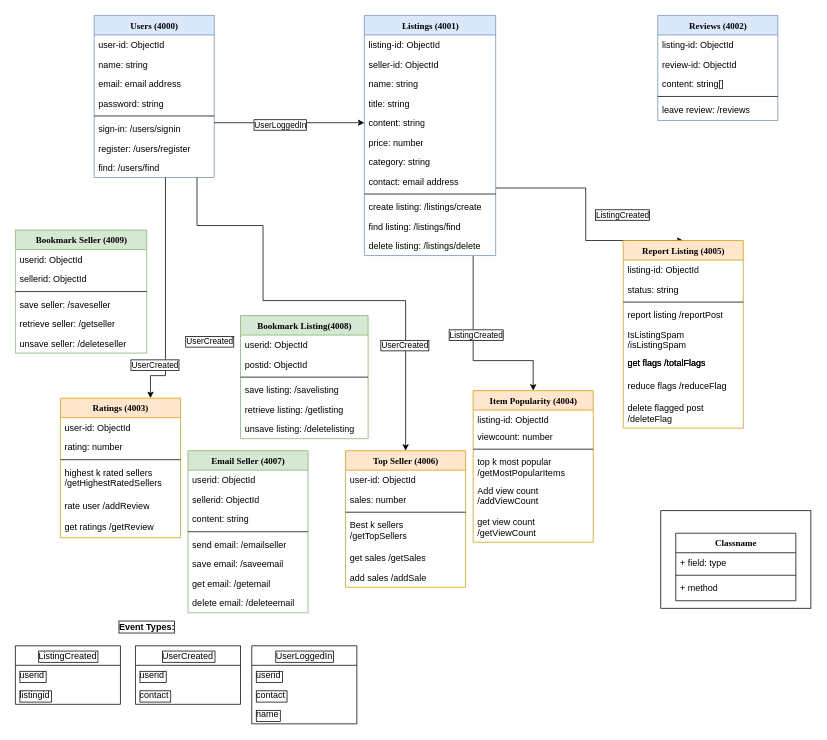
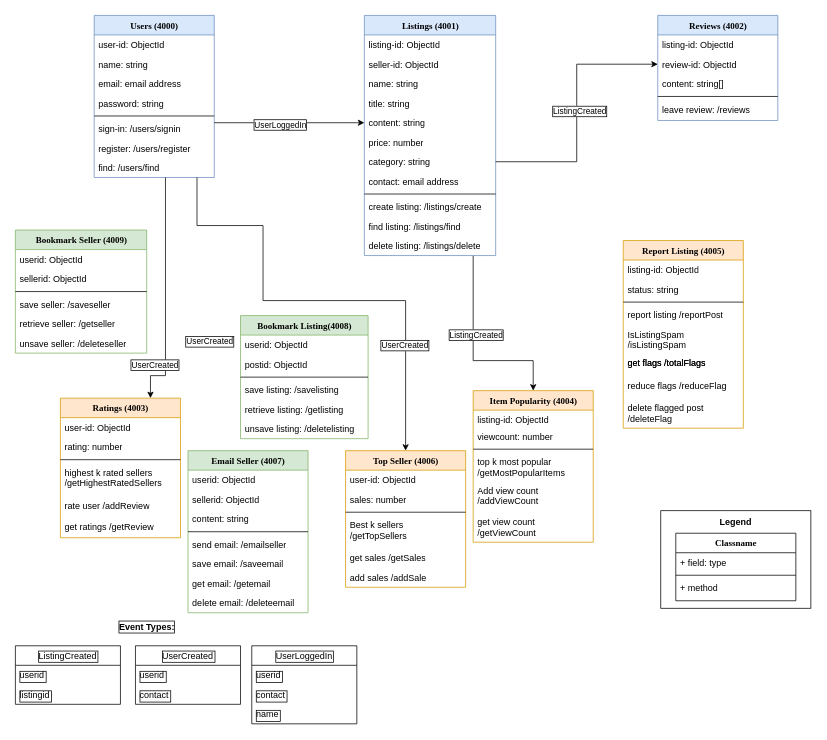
none -> (576, 115)
(585, 232) -> none
none -> (735, 522)
